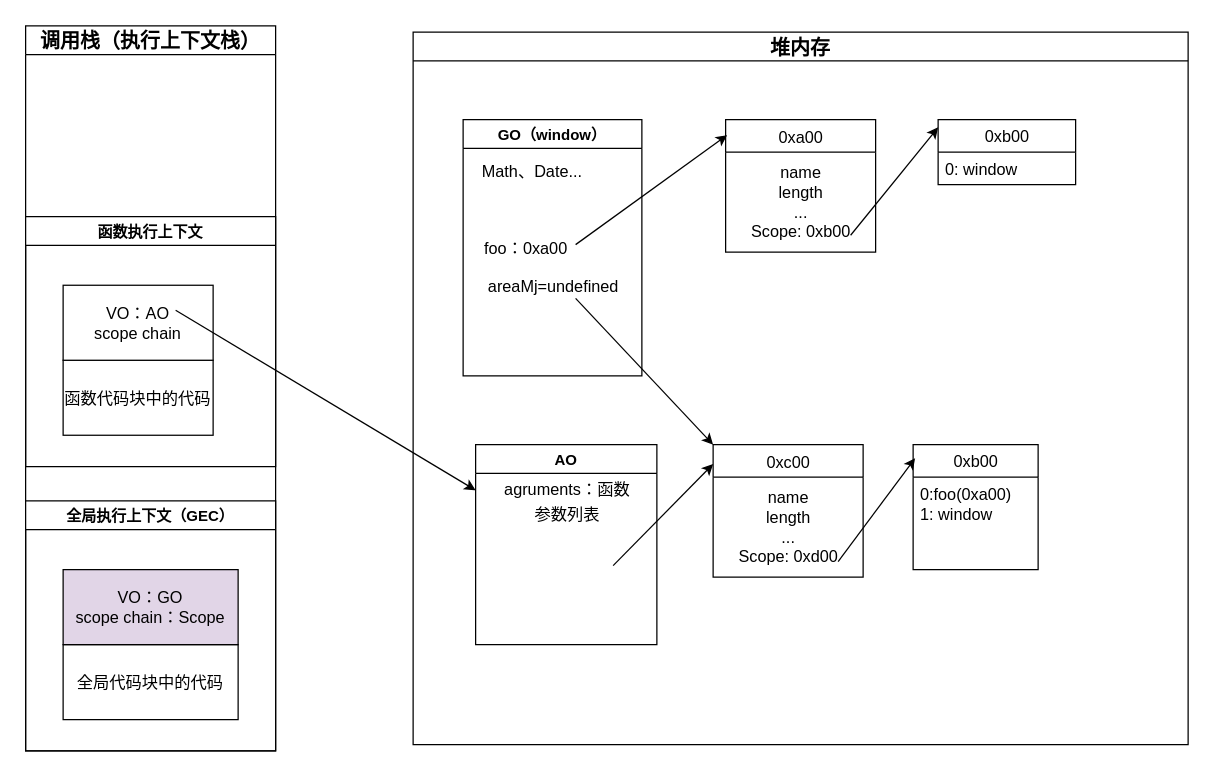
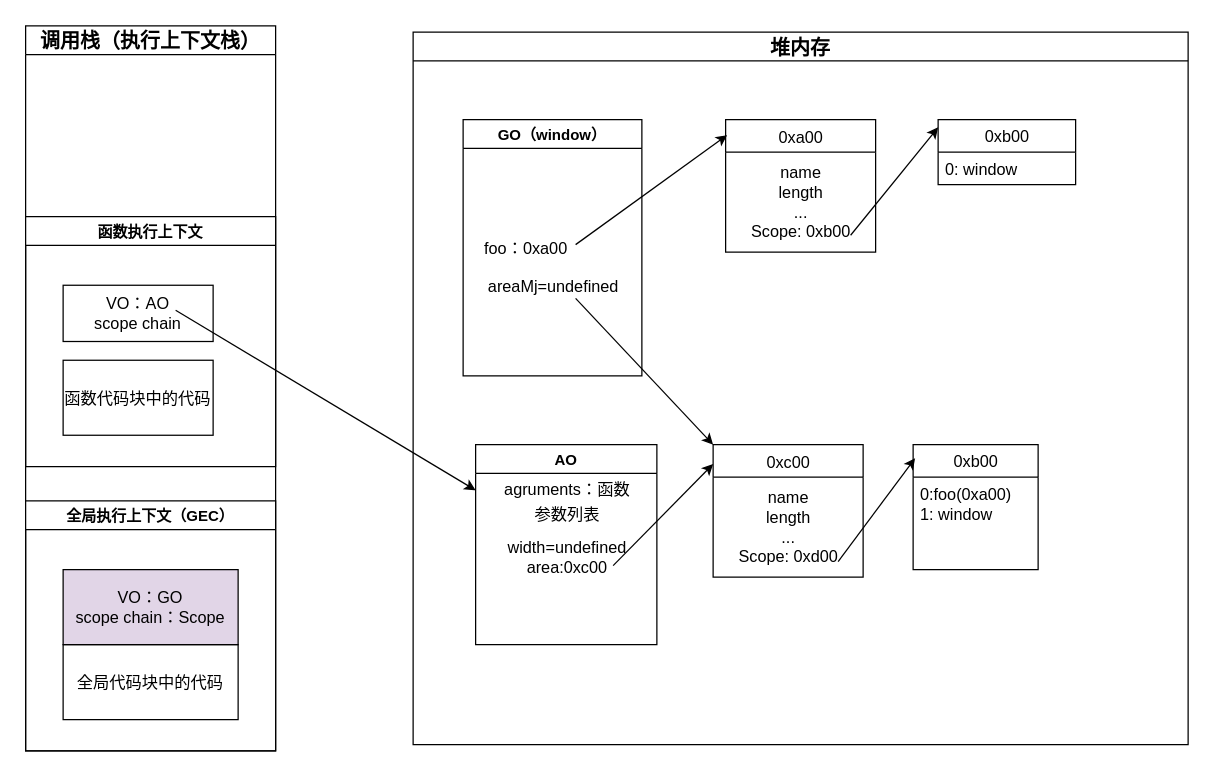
(532, 169) -> none
(138, 323) -> (138, 313)
none -> (566, 557)
